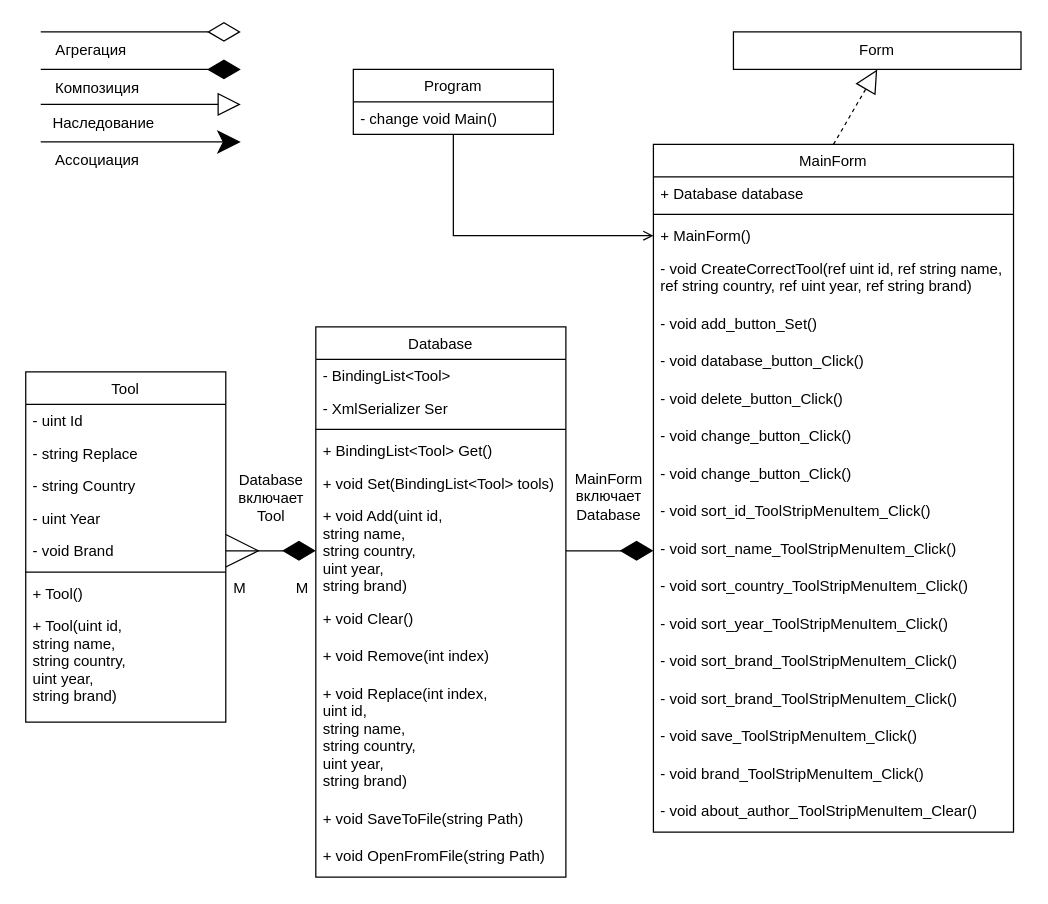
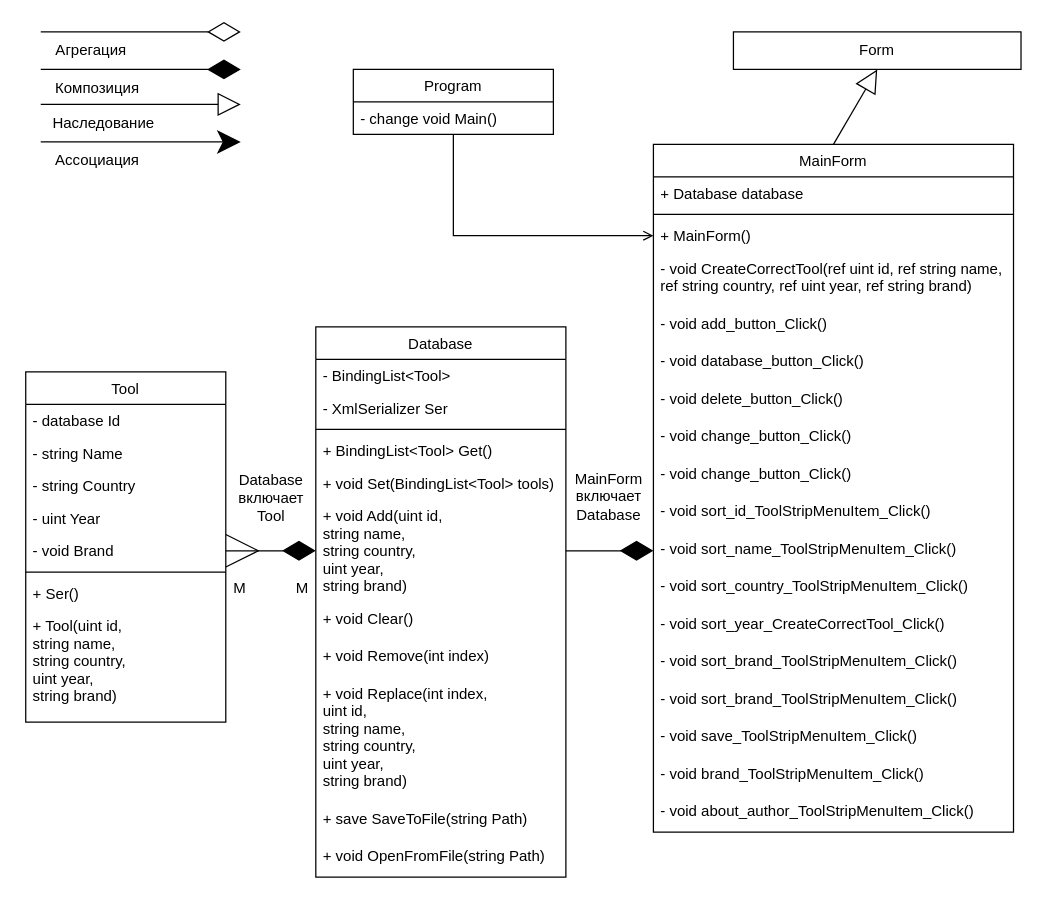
(849, 117) -> (849, 117)
(753, 324) -> (757, 324)
(64, 421) -> (83, 421)
(92, 454) -> (81, 454)
(62, 594) -> (60, 594)
(823, 624) -> (825, 624)
(839, 811) -> (837, 811)
(437, 819) -> (439, 819)
